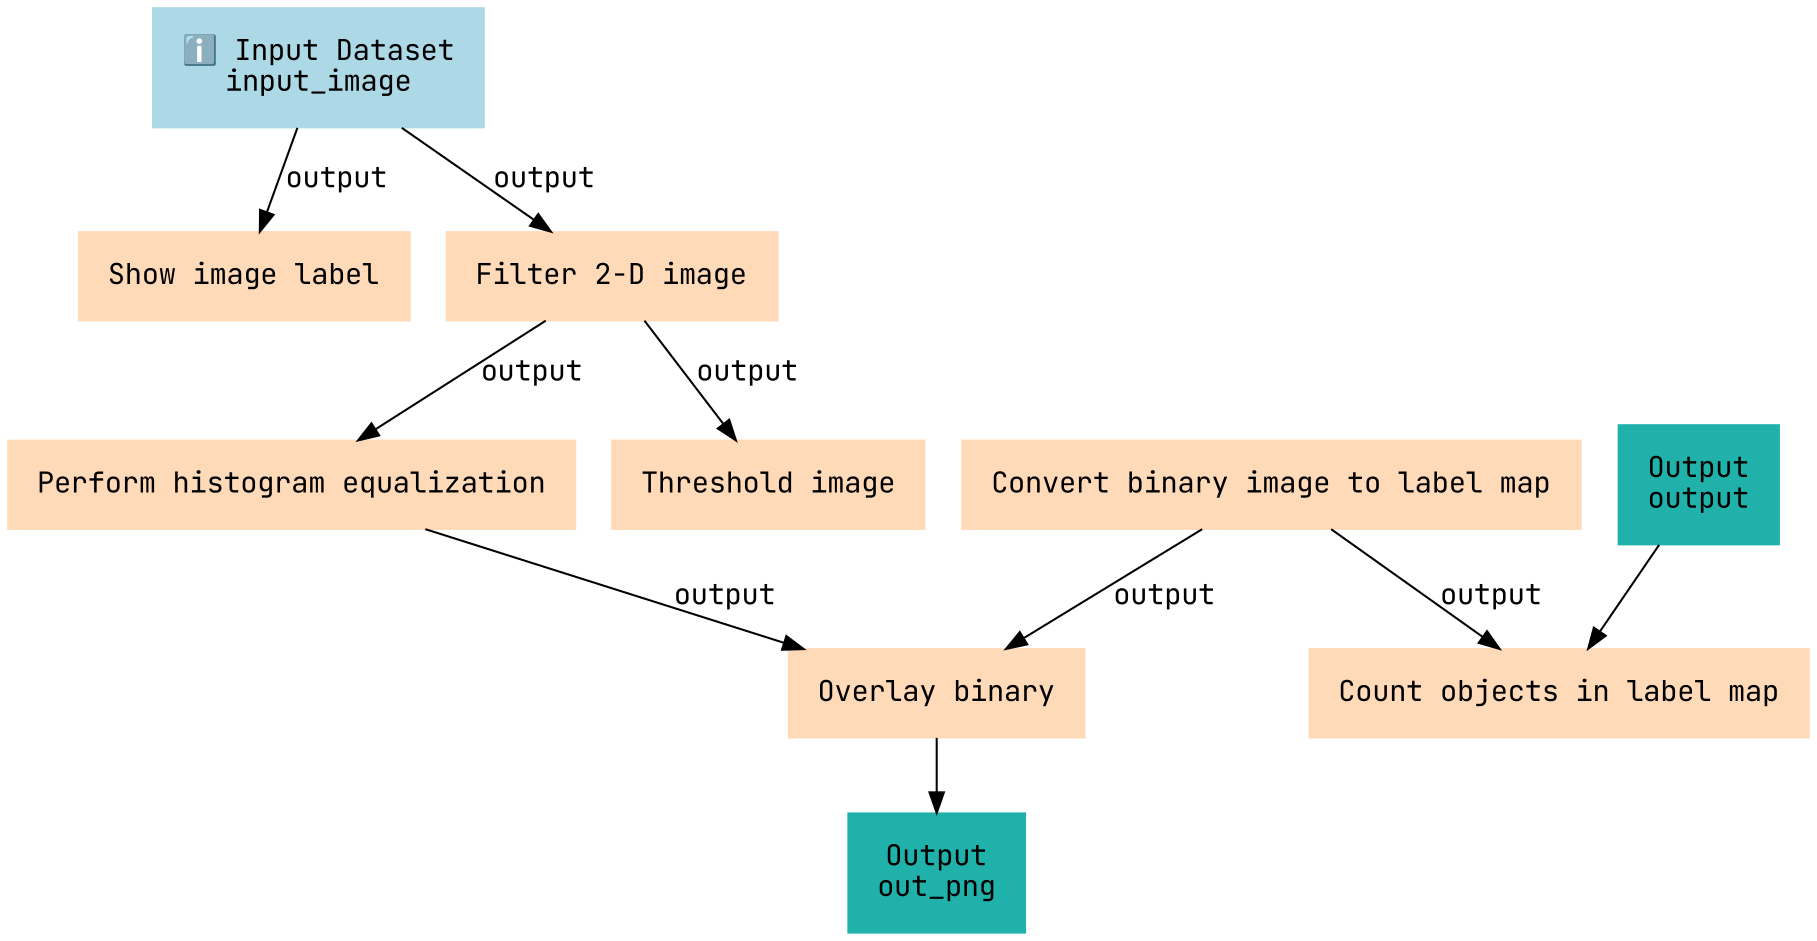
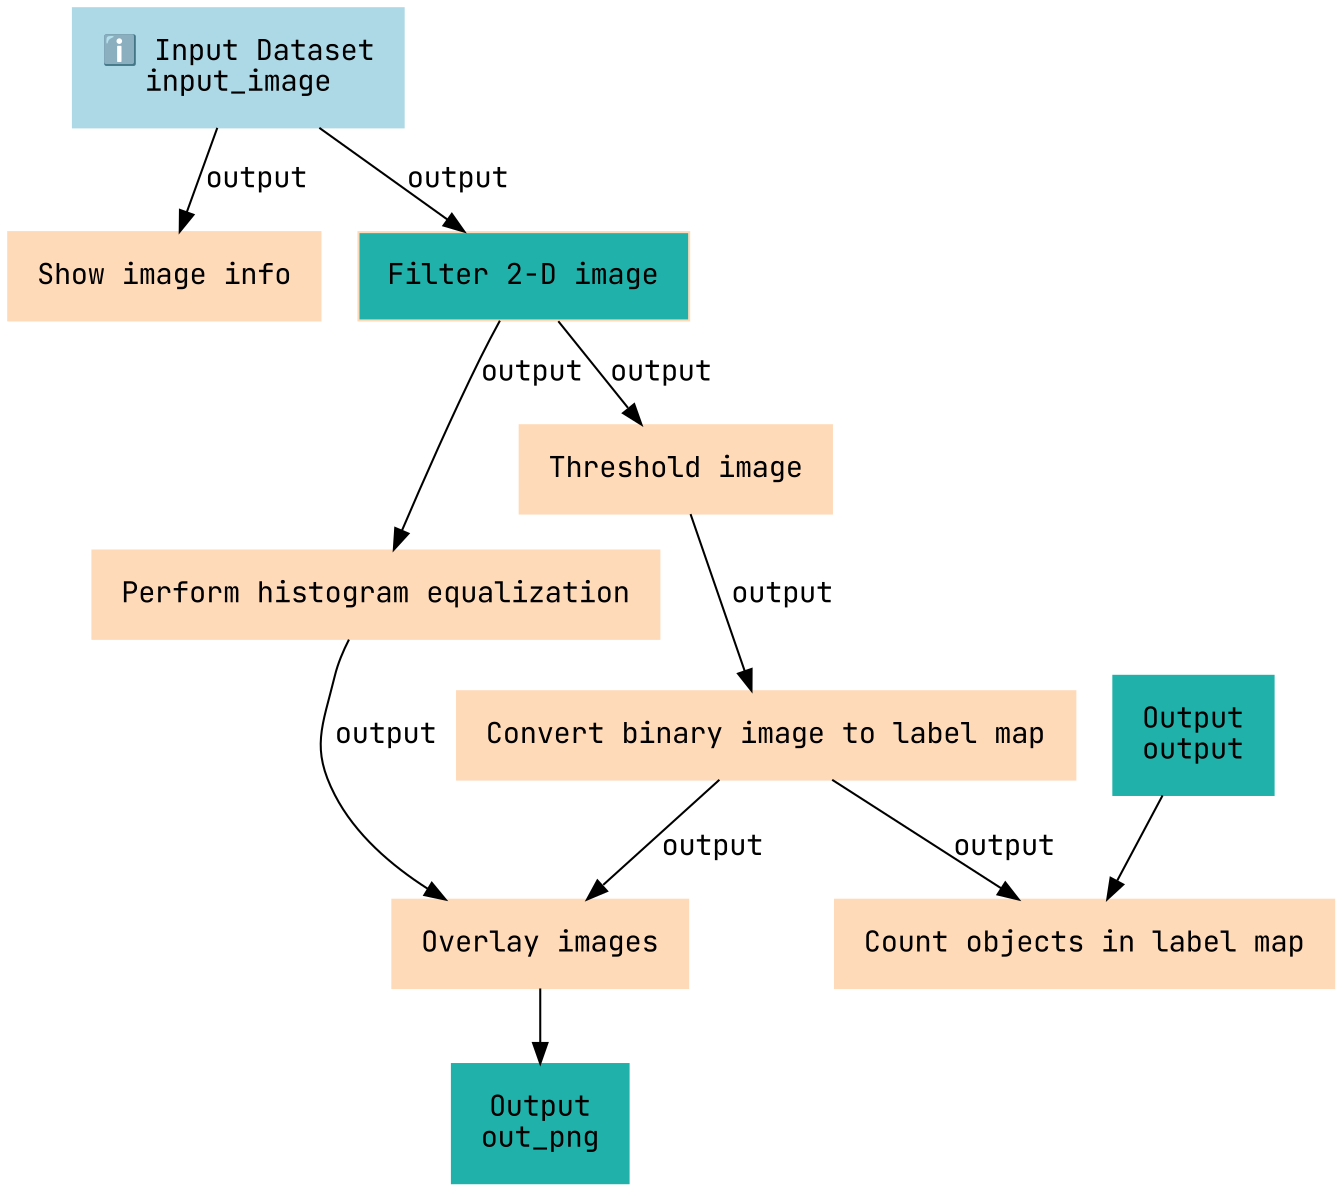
(244, 276) -> (164, 276)
(612, 276) -> (524, 276)
none -> (718, 593)
(937, 693) -> (540, 944)
